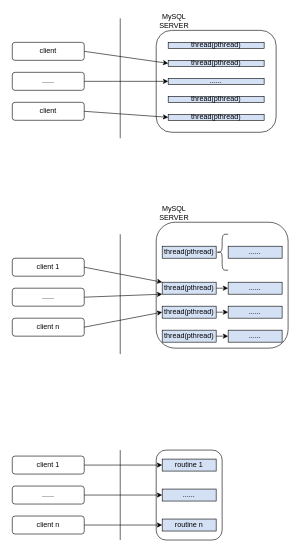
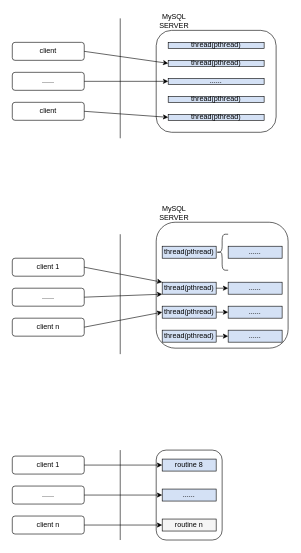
(189, 465) -> (189, 465)
(189, 525) -> (189, 525)
